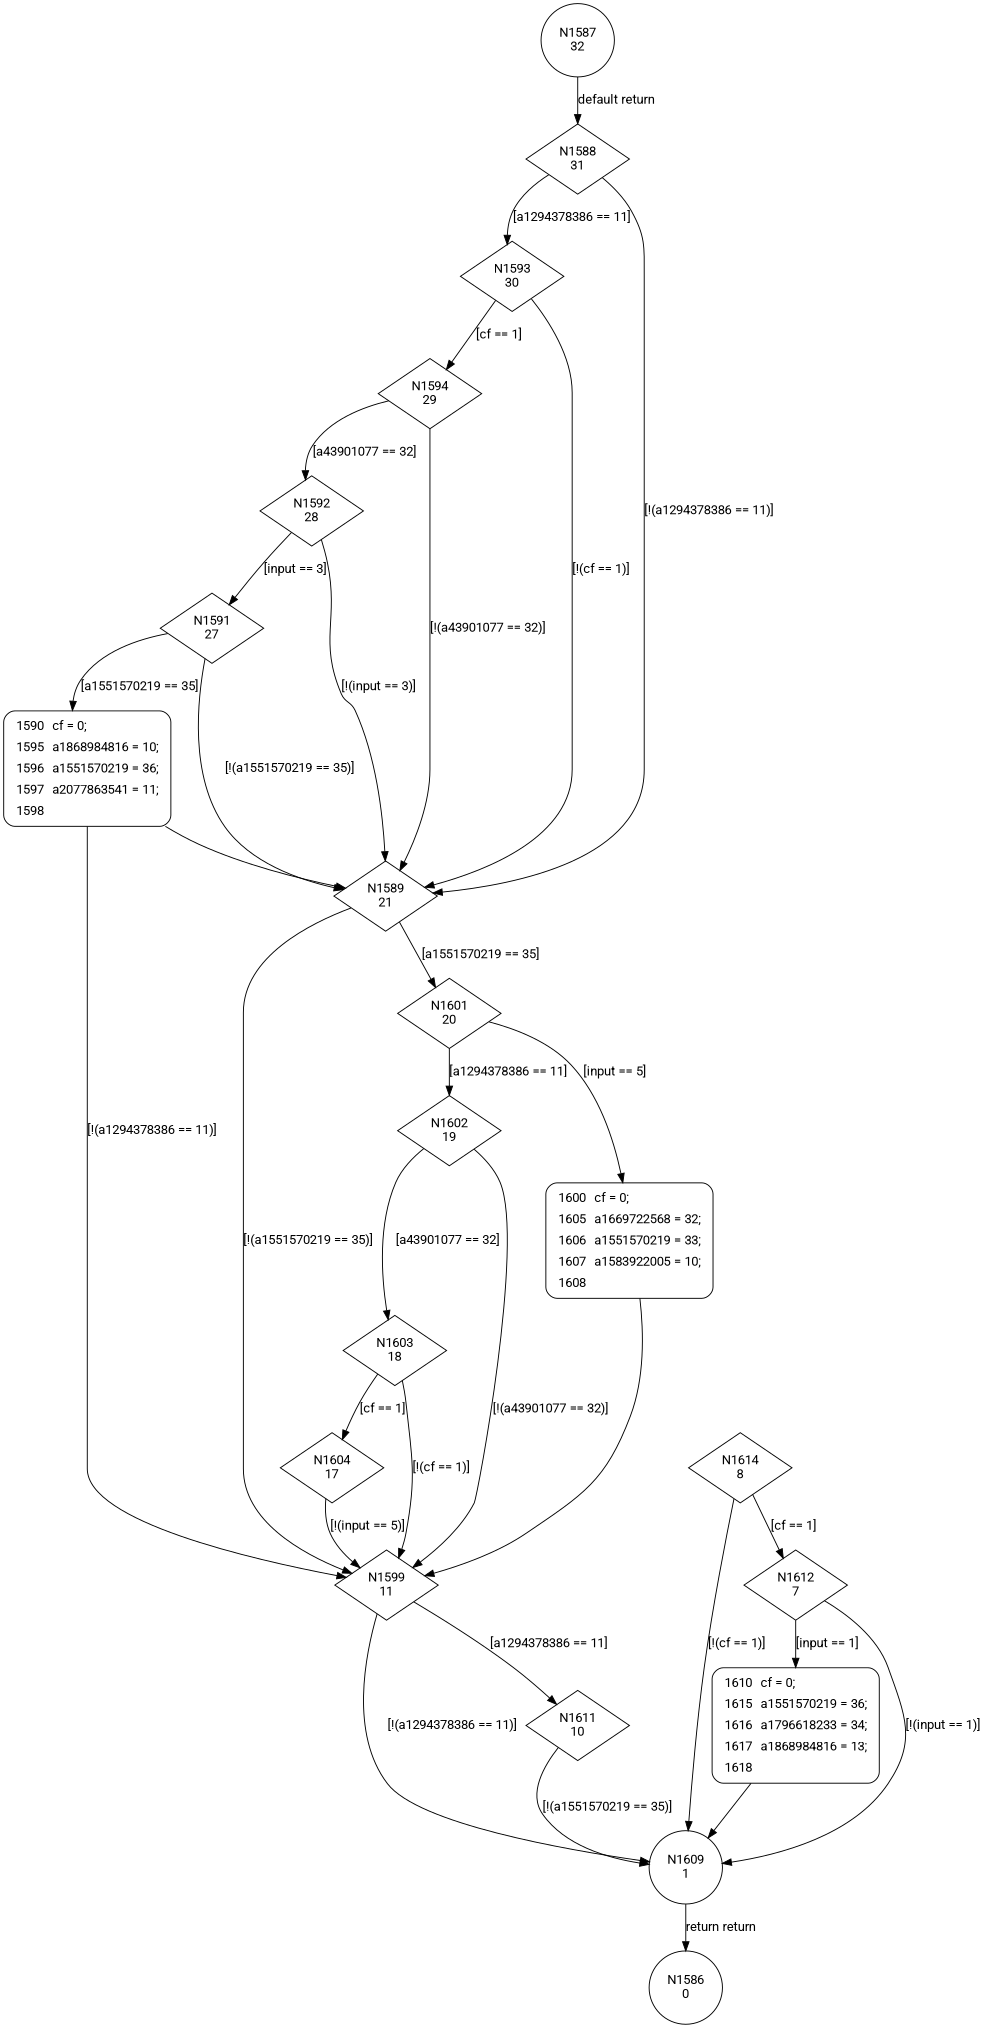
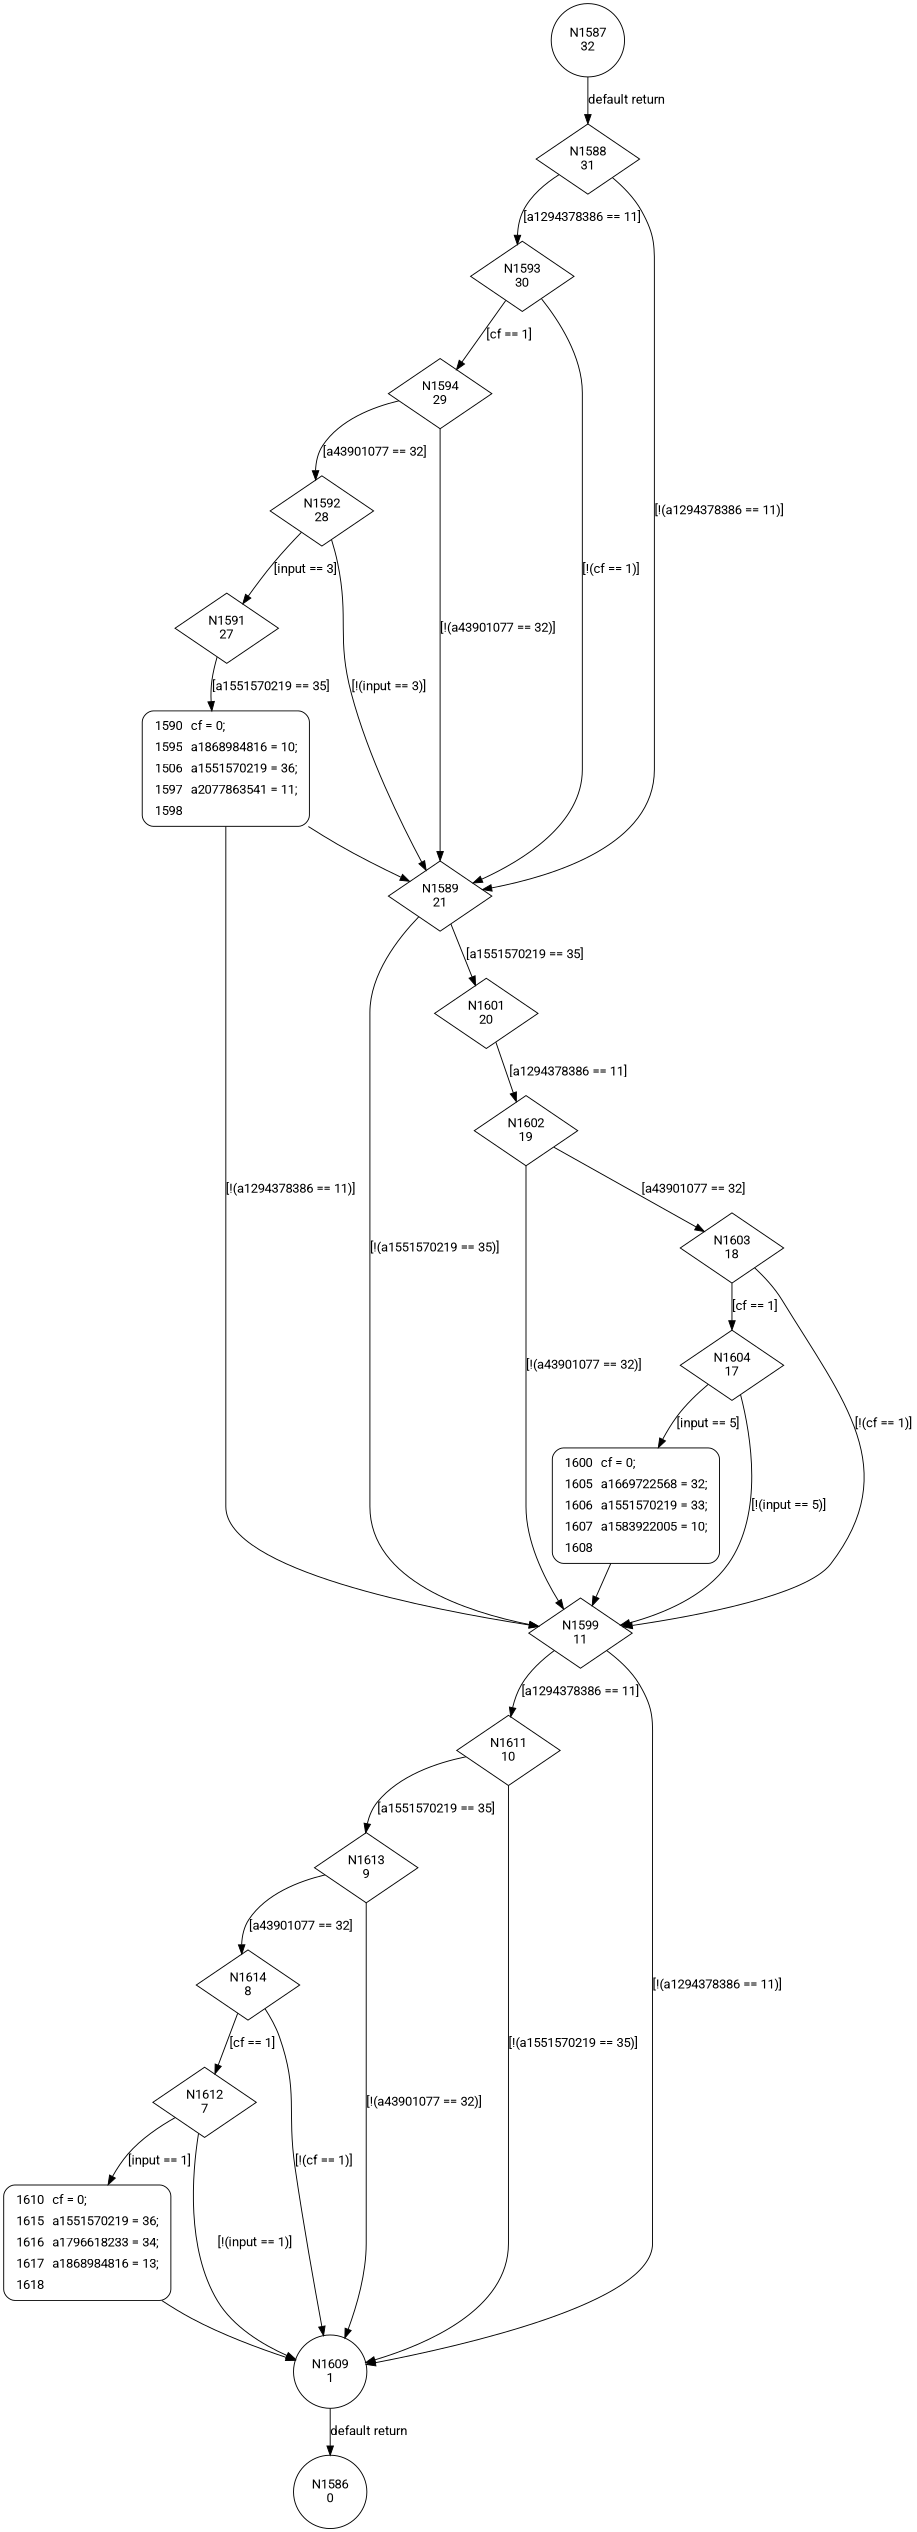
(30, 769) -> (169, 769)
(214, 807) -> none
(580, 1075) -> (683, 1409)
none -> (366, 1868)
(721, 1927) -> (369, 2432)
